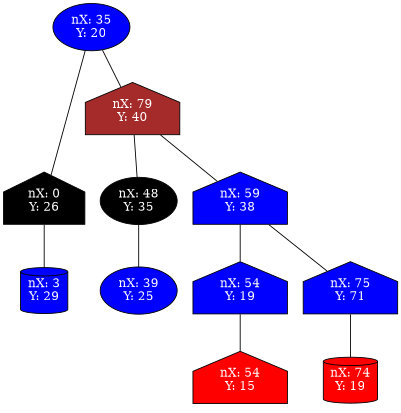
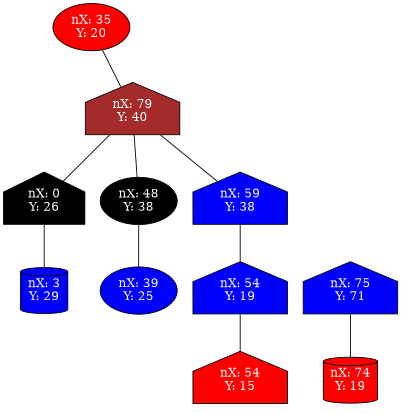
(91, 27) -> (91, 27)
(68, 113) -> (86, 158)
(139, 201) -> (139, 201)
(298, 248) -> none
